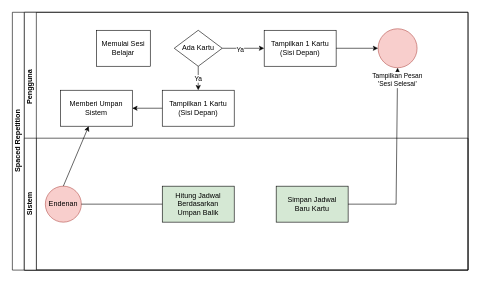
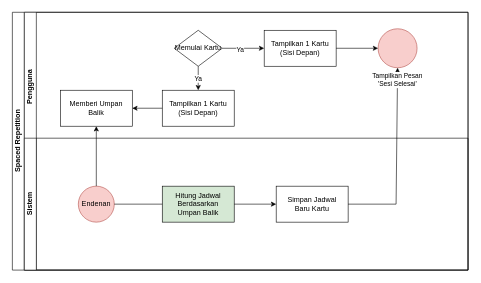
(123, 48) -> none
(198, 48) -> (198, 48)
(96, 108) -> (96, 108)
(63, 204) -> (96, 204)
none -> (270, 204)
(312, 204) -> (312, 204)
